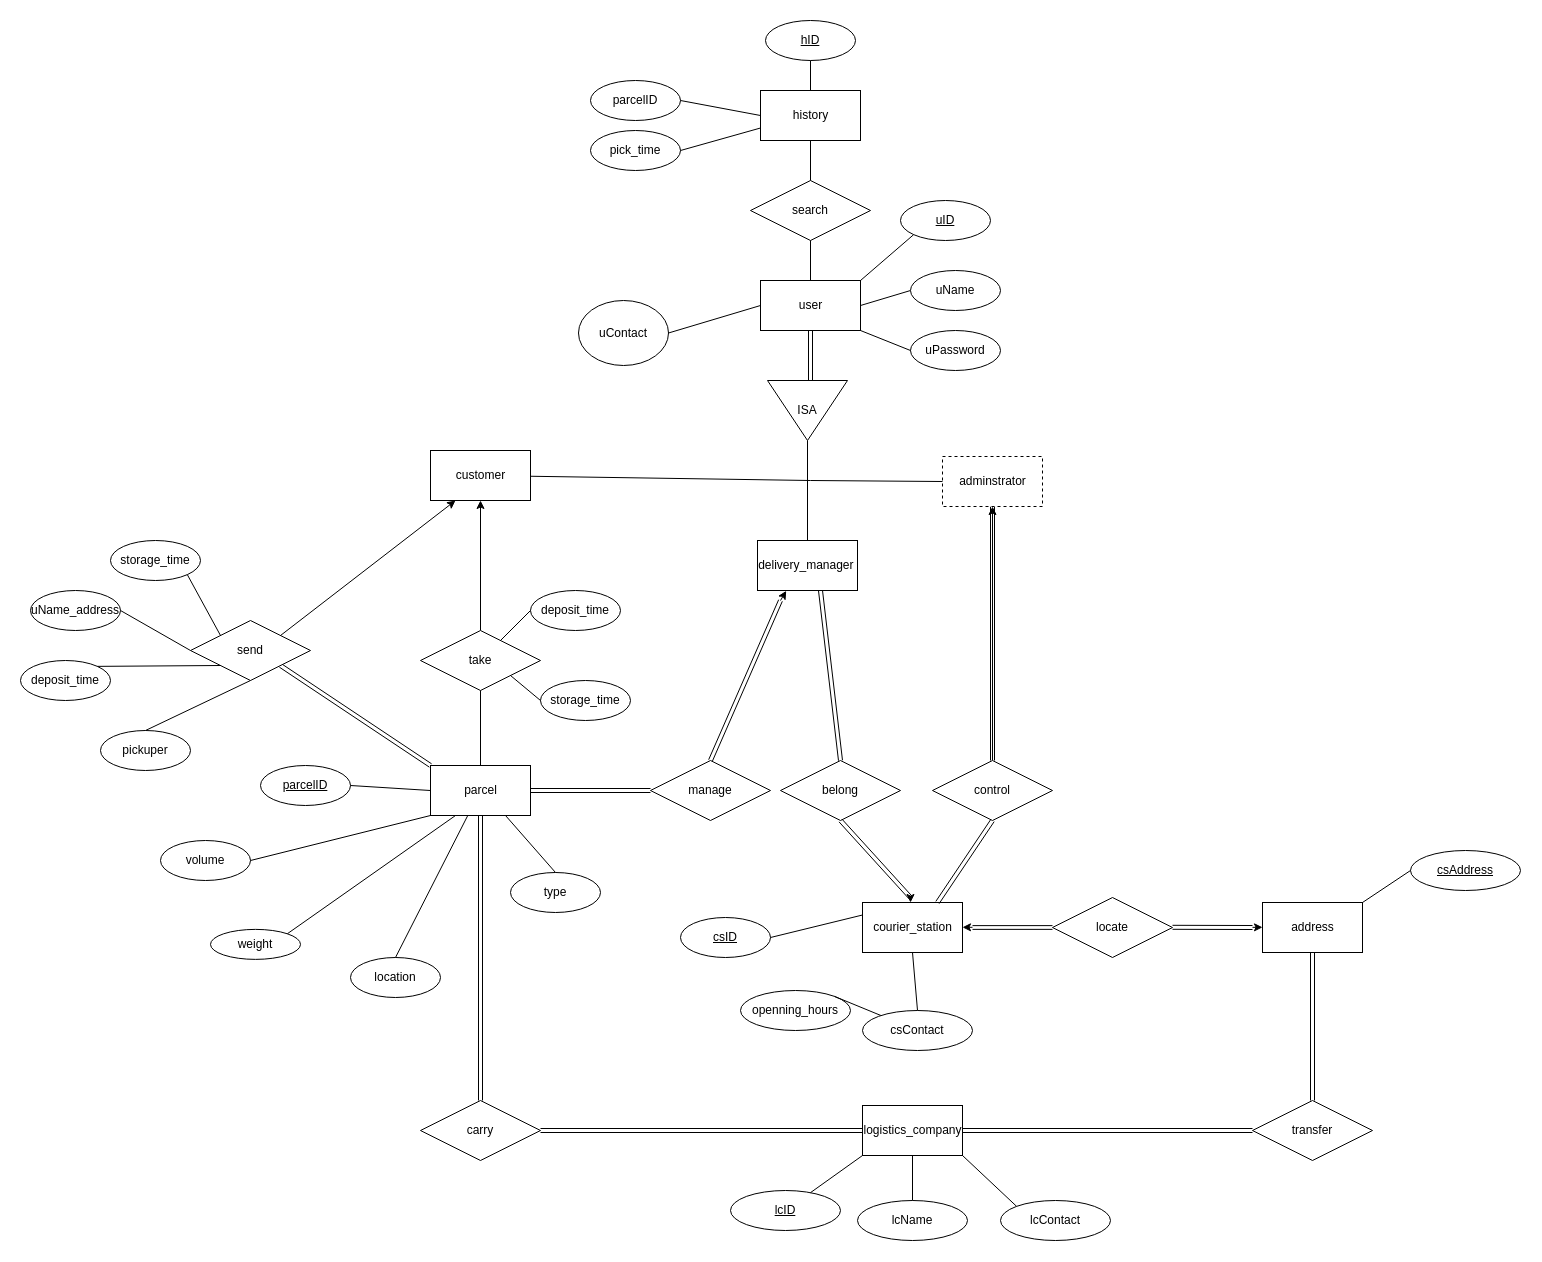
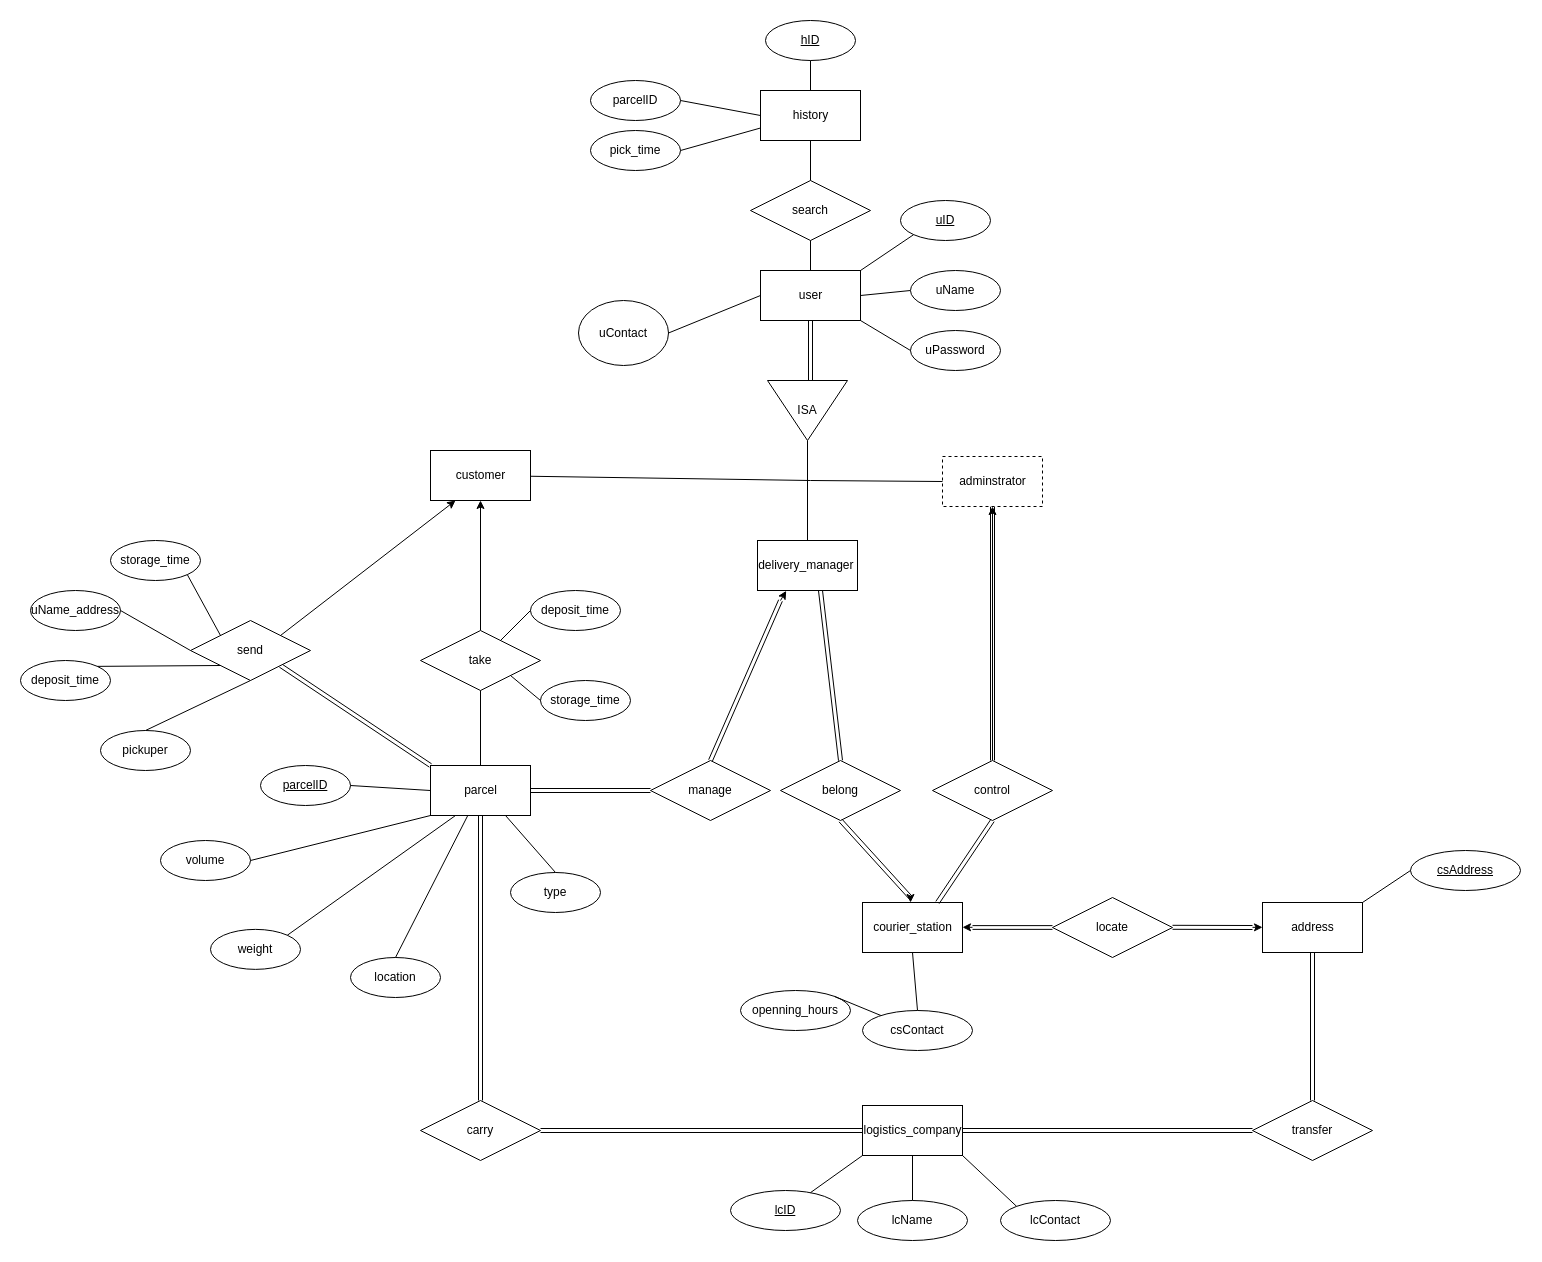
(811, 306) -> (811, 296)
(817, 926) -> none
(726, 938) -> none
(256, 944) -> (256, 949)
